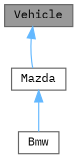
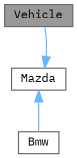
(31, 53) -> (46, 42)
